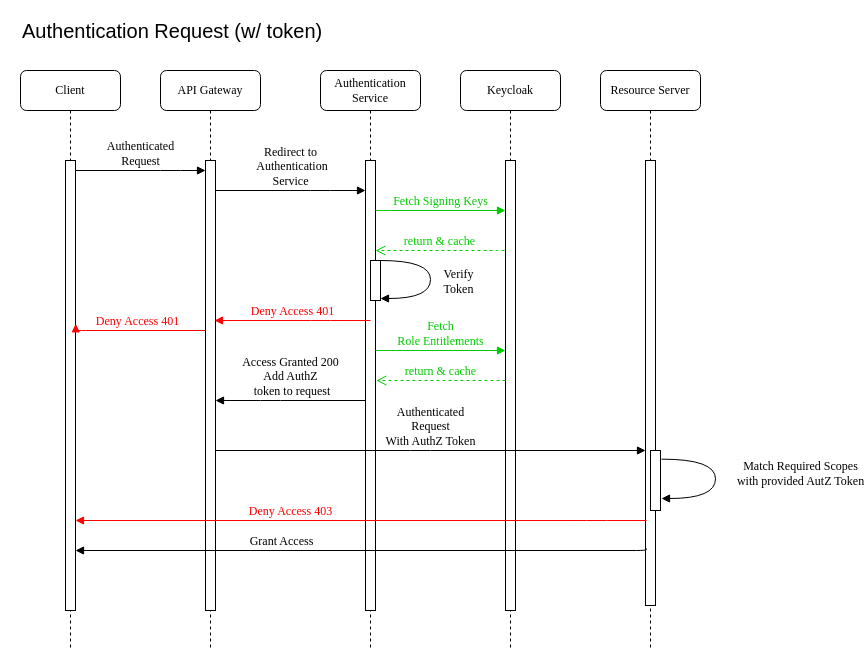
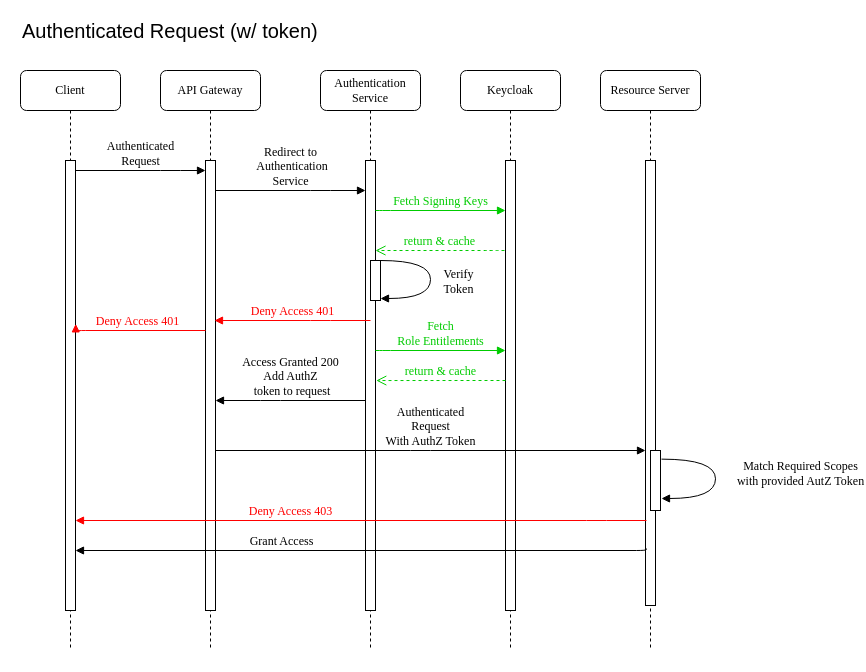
(126, 31) -> (124, 31)
